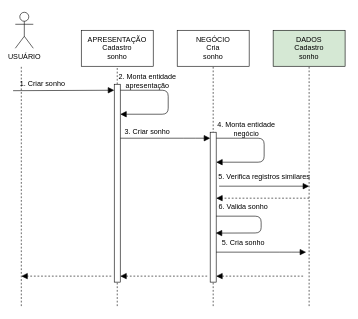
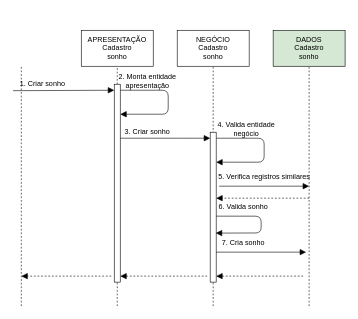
(24, 30) -> none
(213, 48) -> (213, 48)
(247, 129) -> (247, 129)
(244, 243) -> (244, 243)
